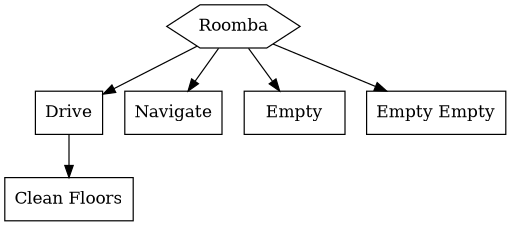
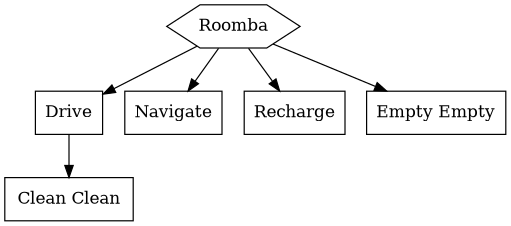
(295, 113) -> (295, 113)
(69, 199) -> (69, 199)
